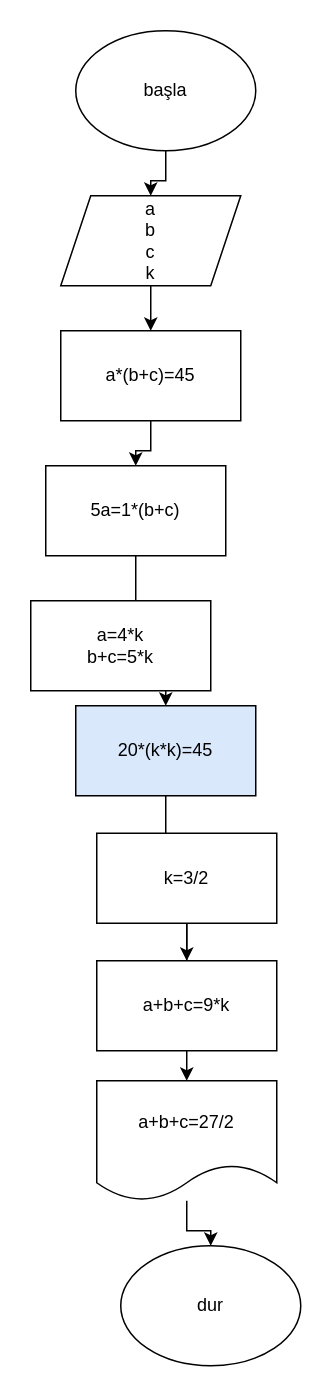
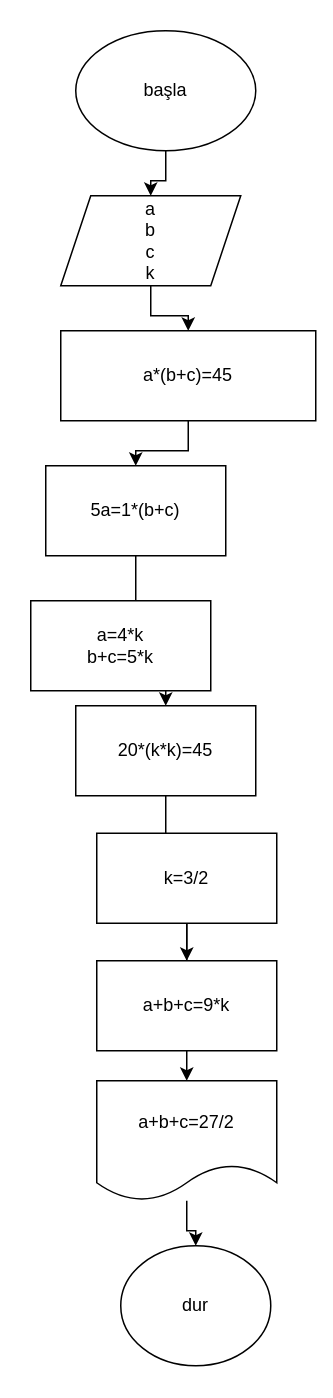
(151, 376) -> (188, 376)
(166, 751) -> (166, 751)
(211, 1306) -> (196, 1306)
